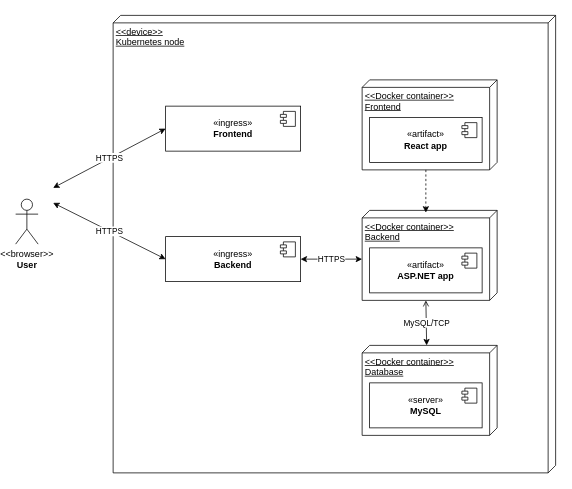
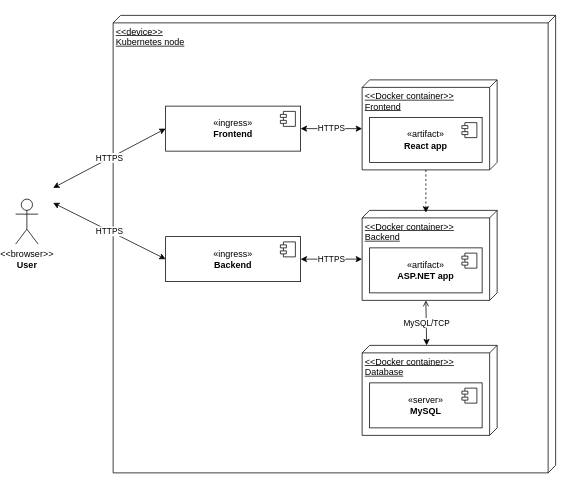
none -> (331, 129)
